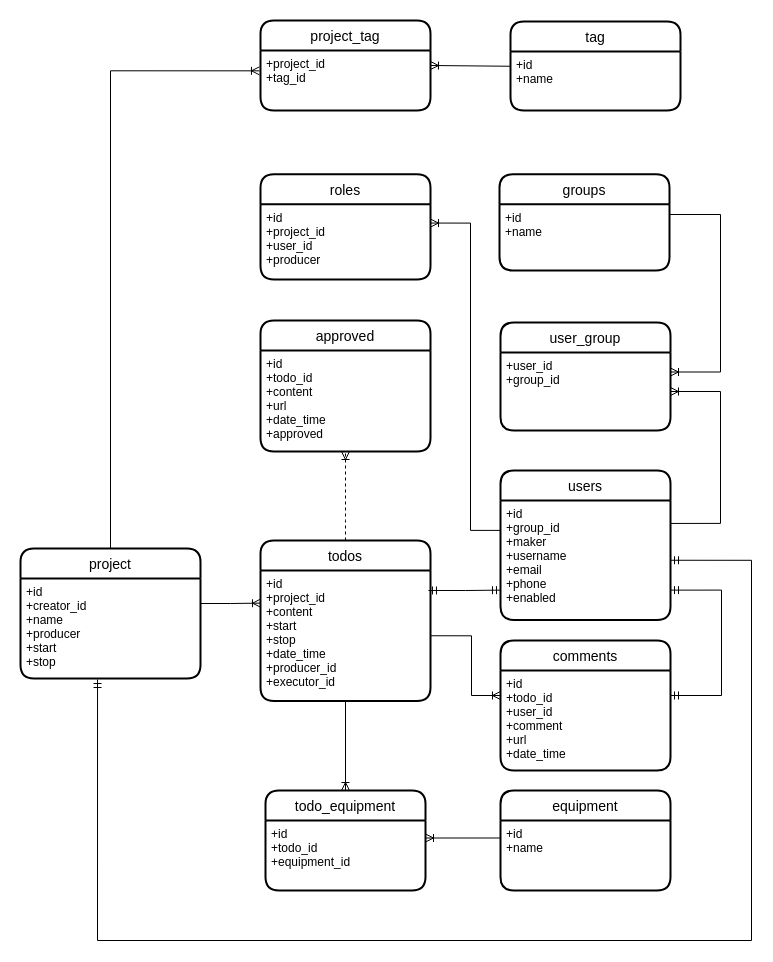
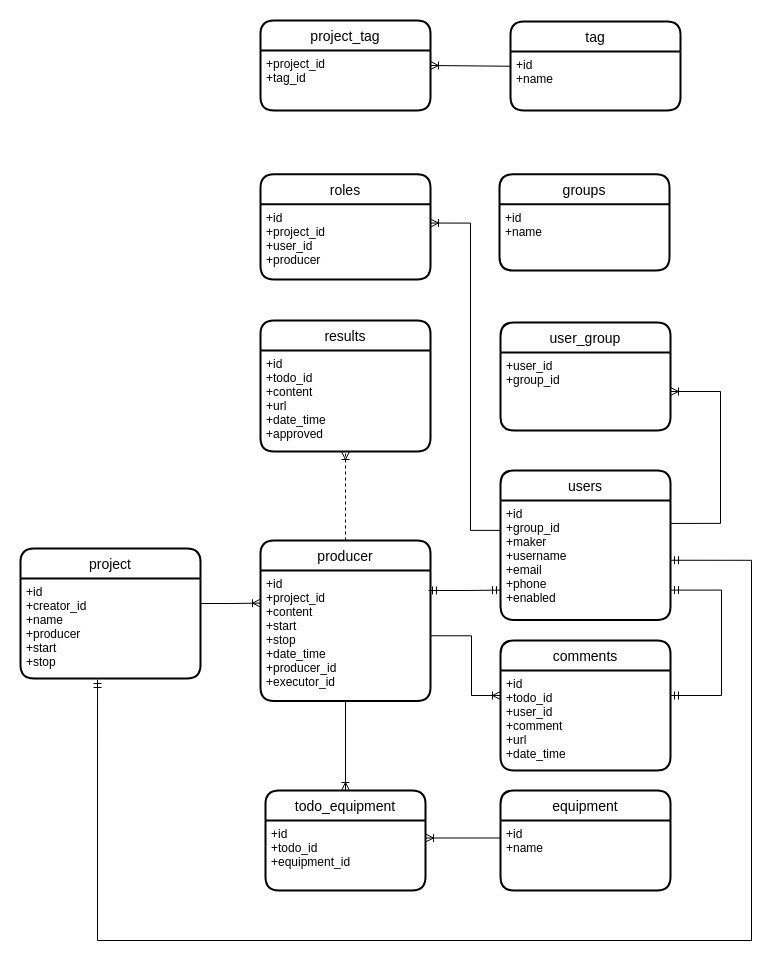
(111, 236) -> none
(721, 293) -> none
(345, 336) -> (345, 336)
(345, 556) -> (345, 556)
